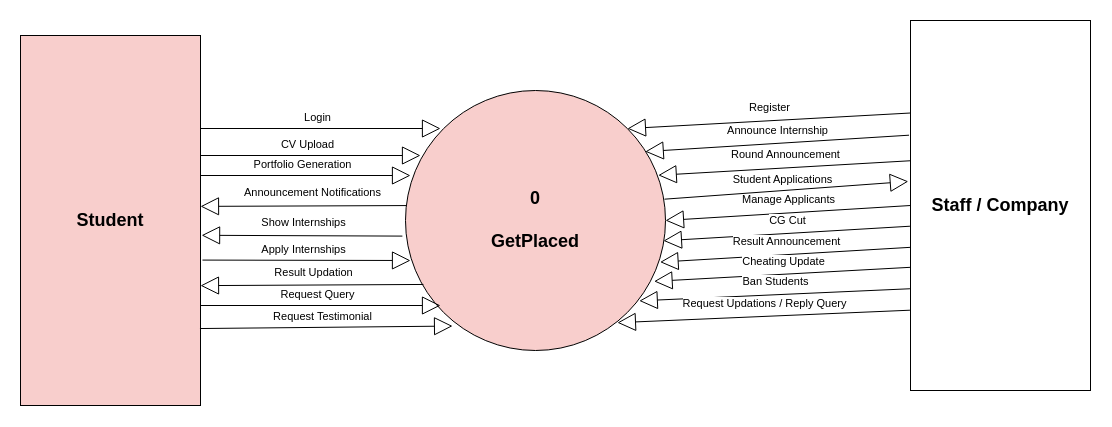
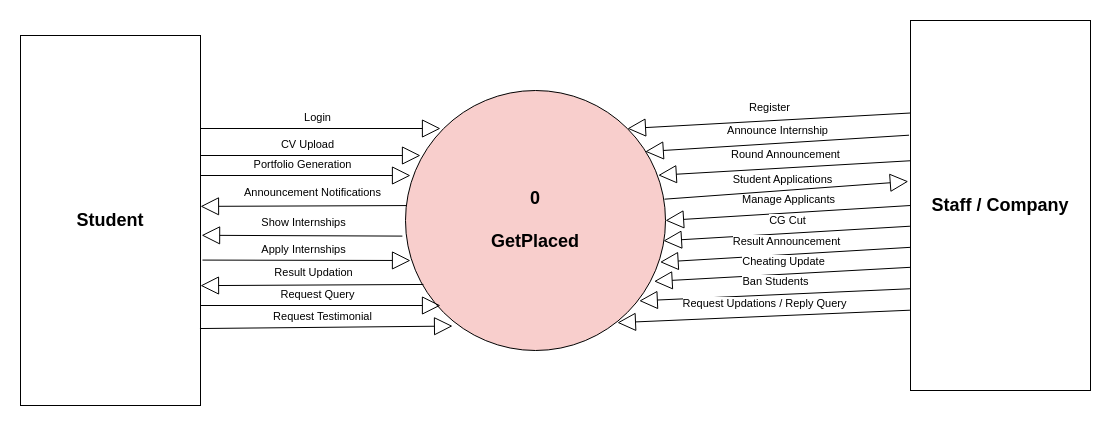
(111, 221) -> (111, 221)
